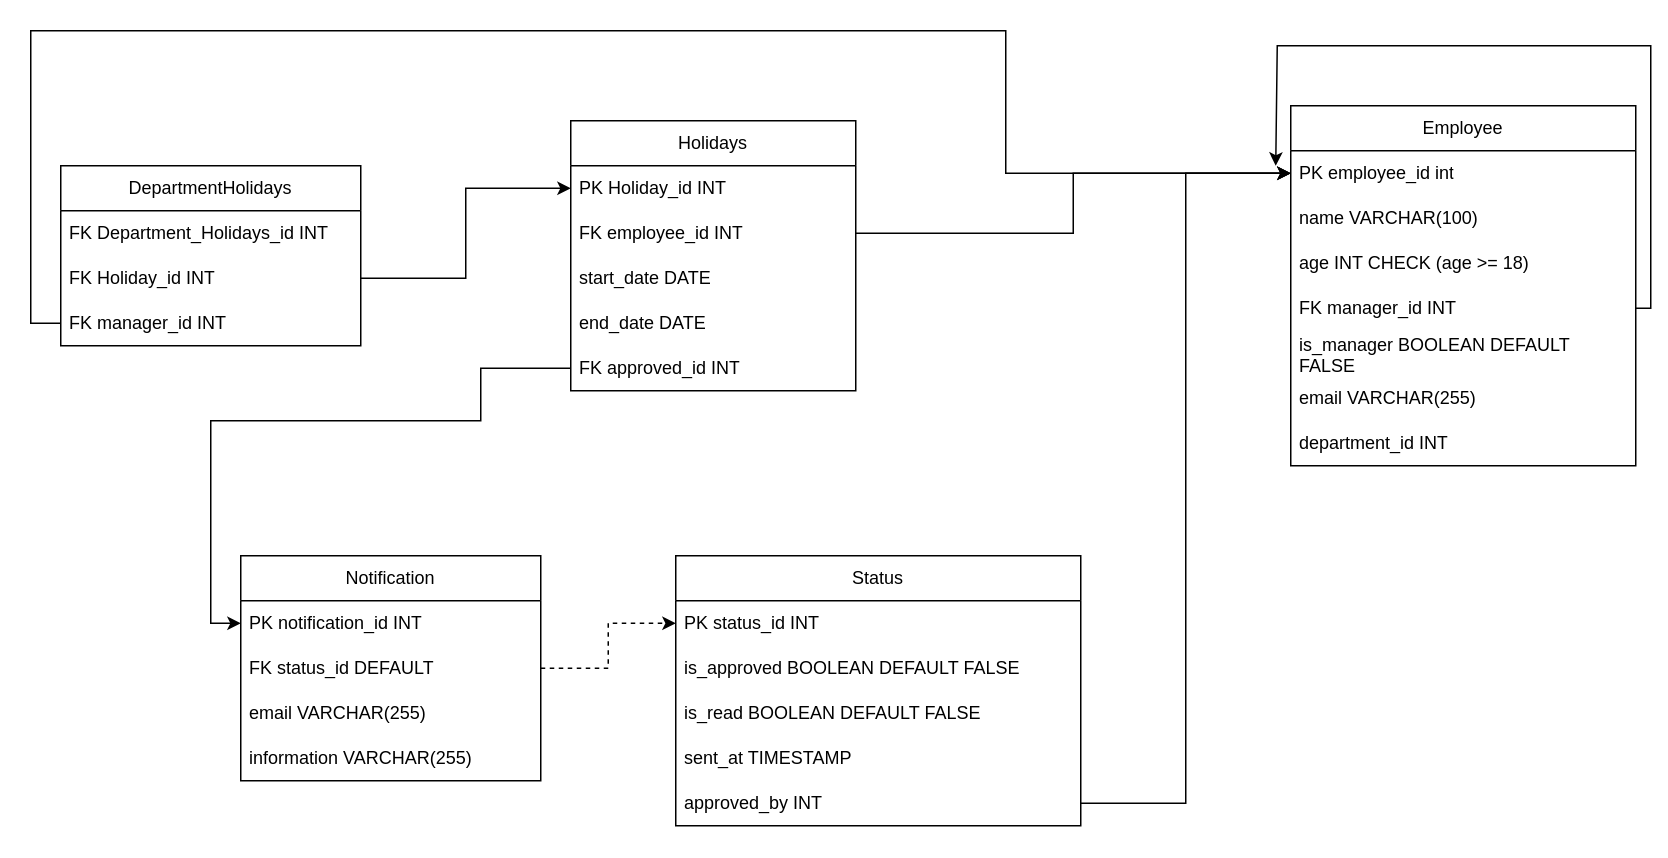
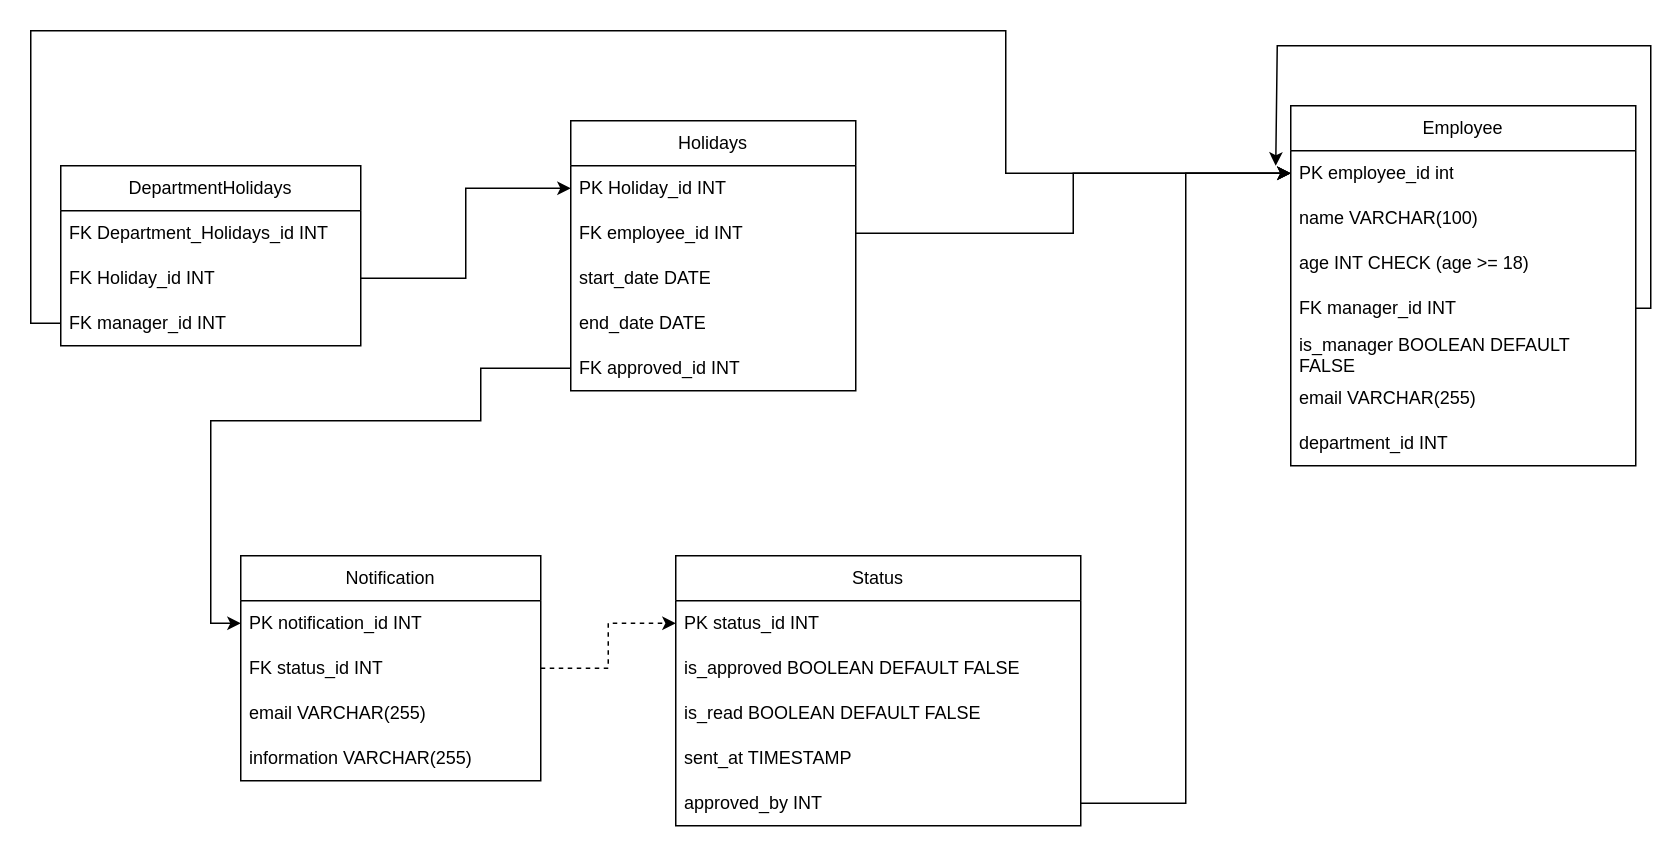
(344, 668) -> (323, 668)
